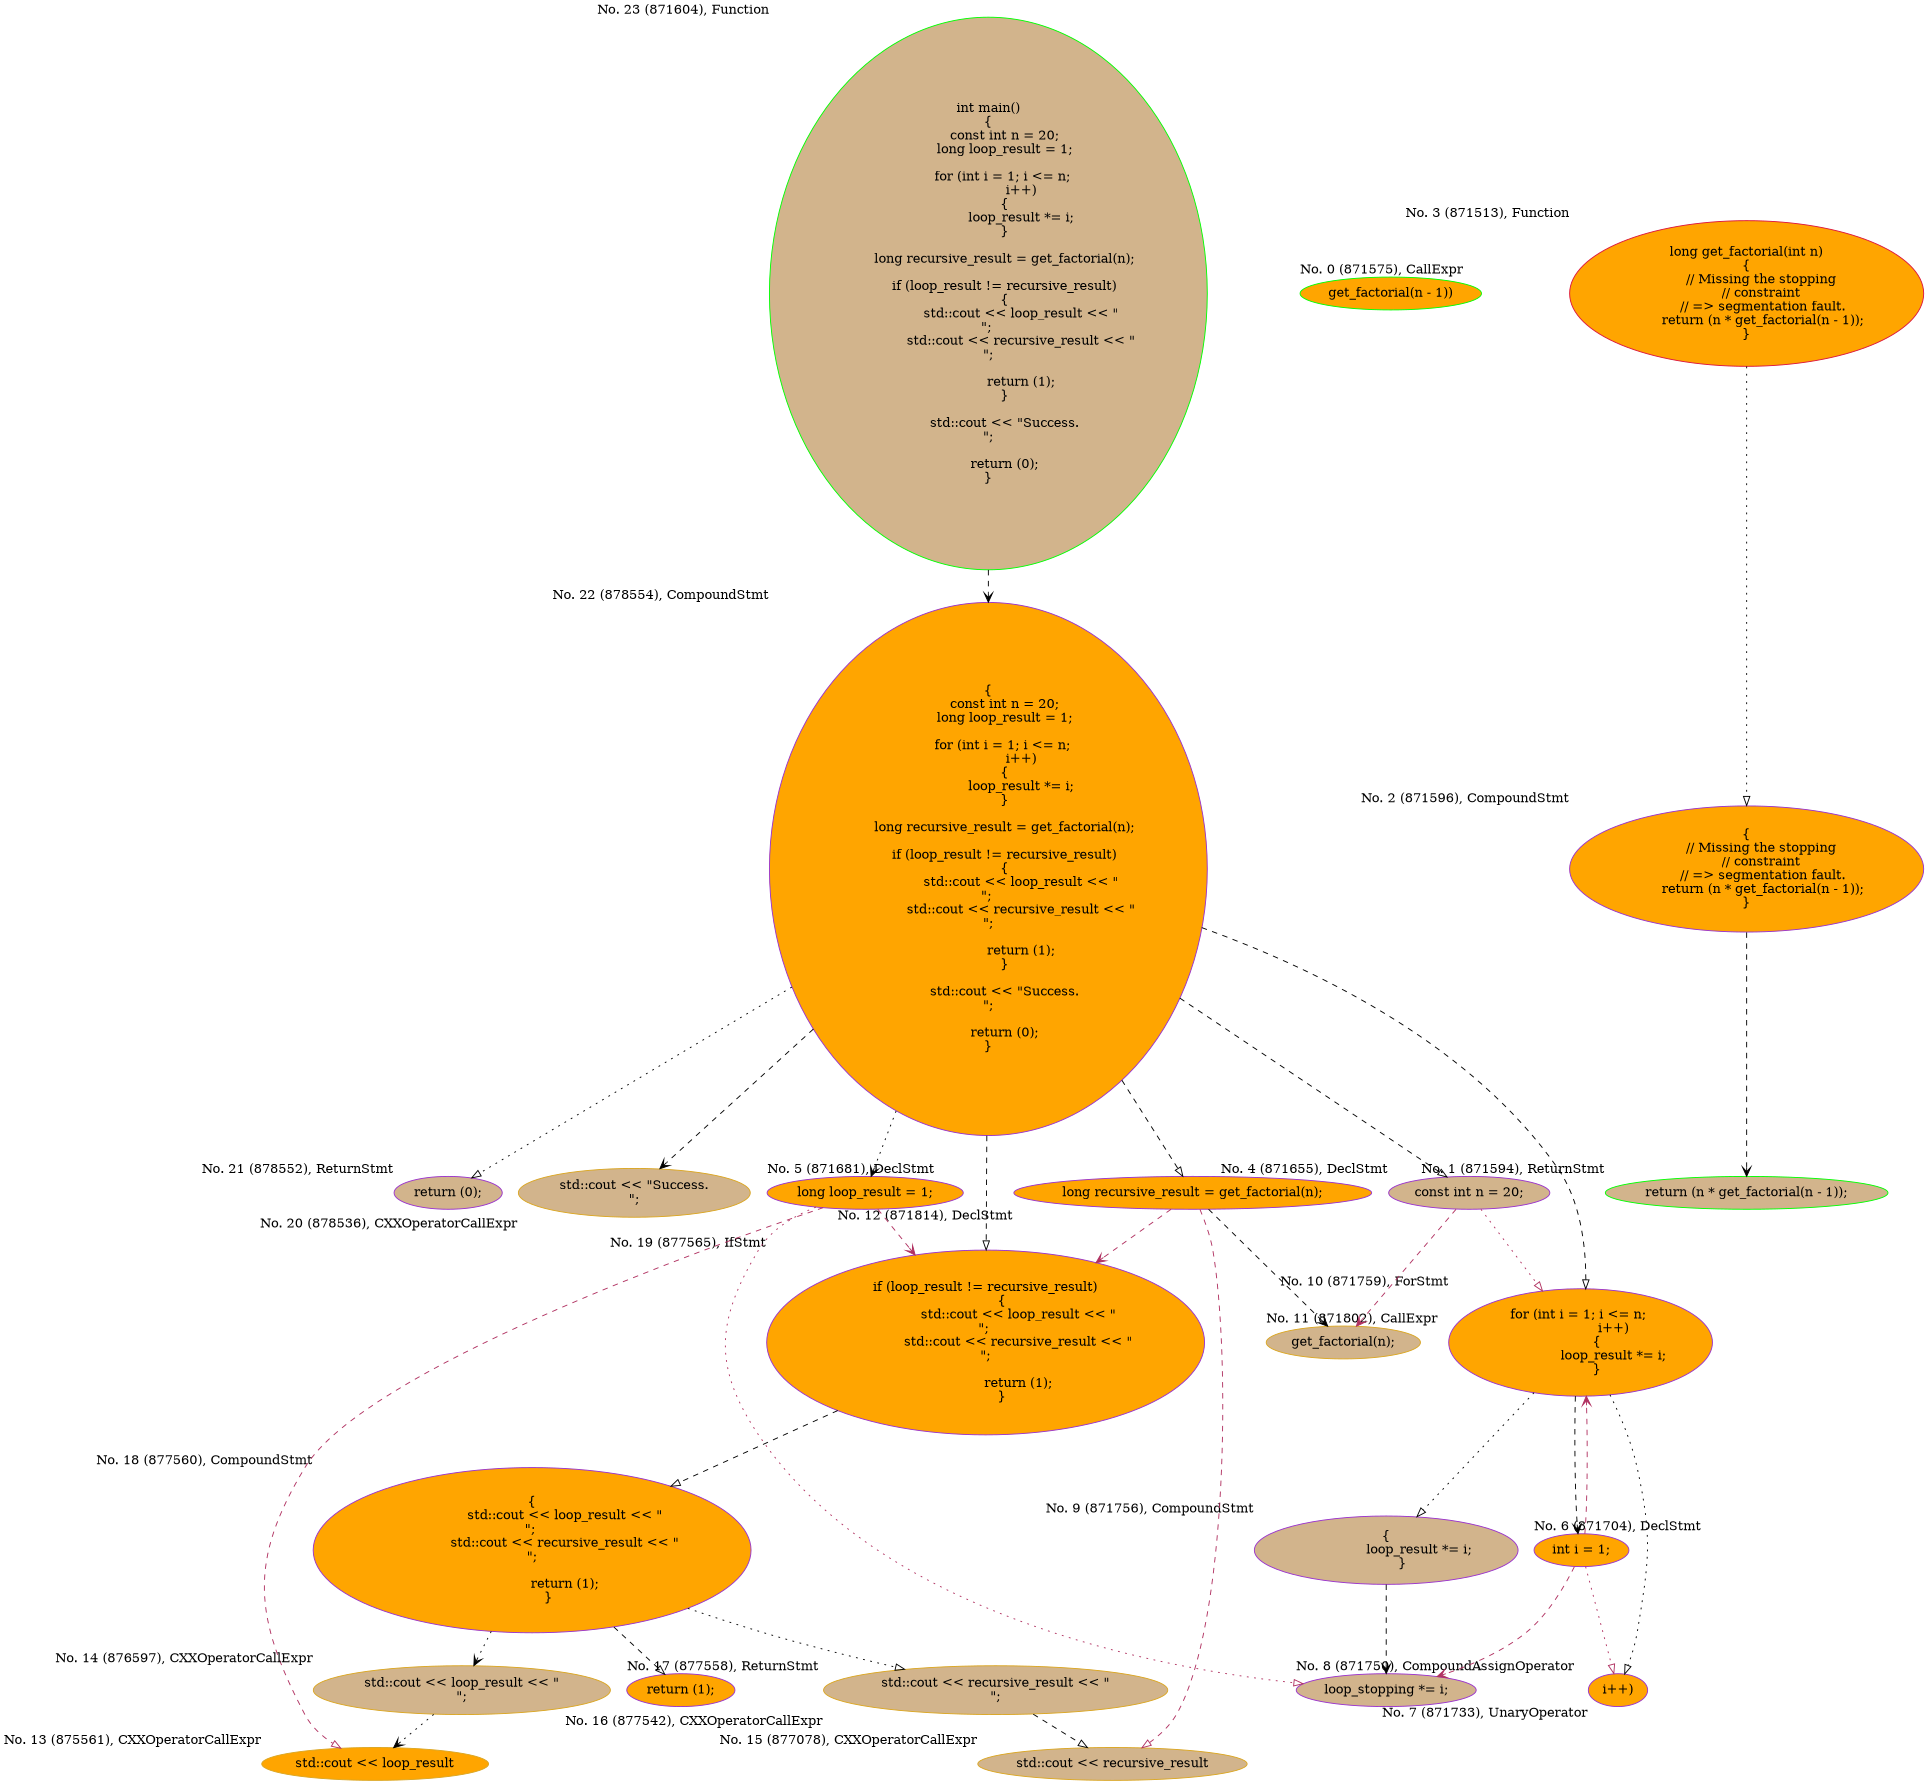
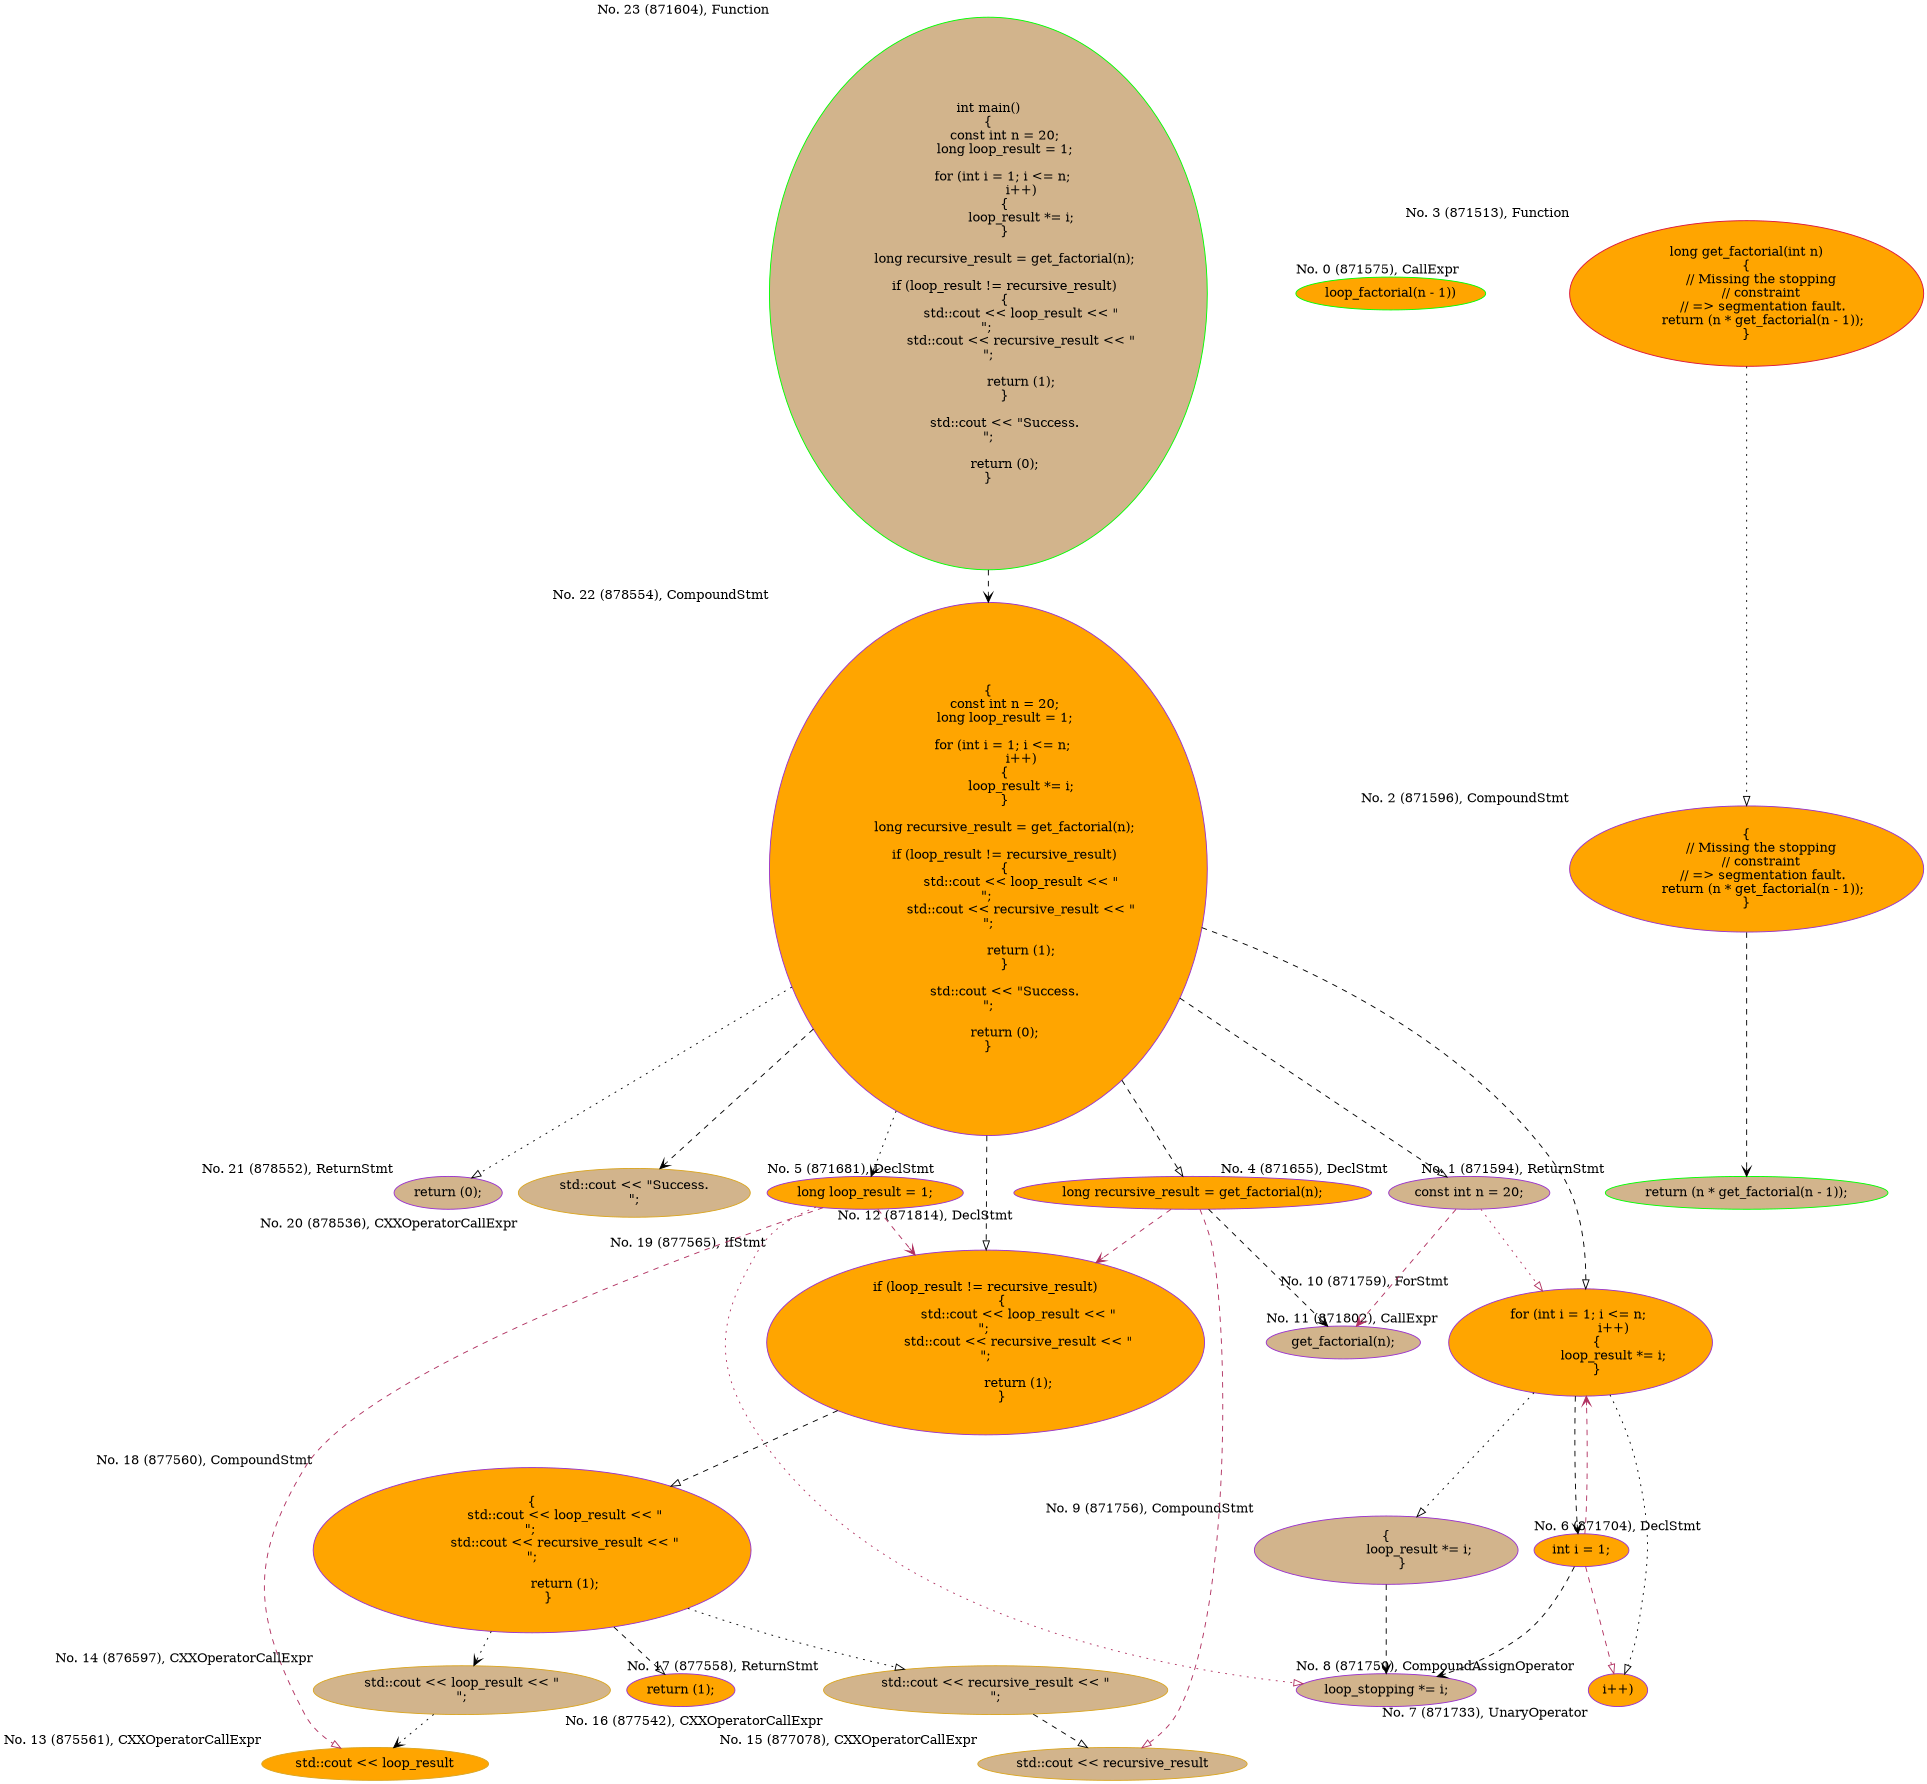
(1391, 294) -> (1391, 294)
(1343, 1342) -> (1343, 1342)
(1599, 1616) -> (1599, 1616)
(1523, 1635) -> (1523, 1635)
